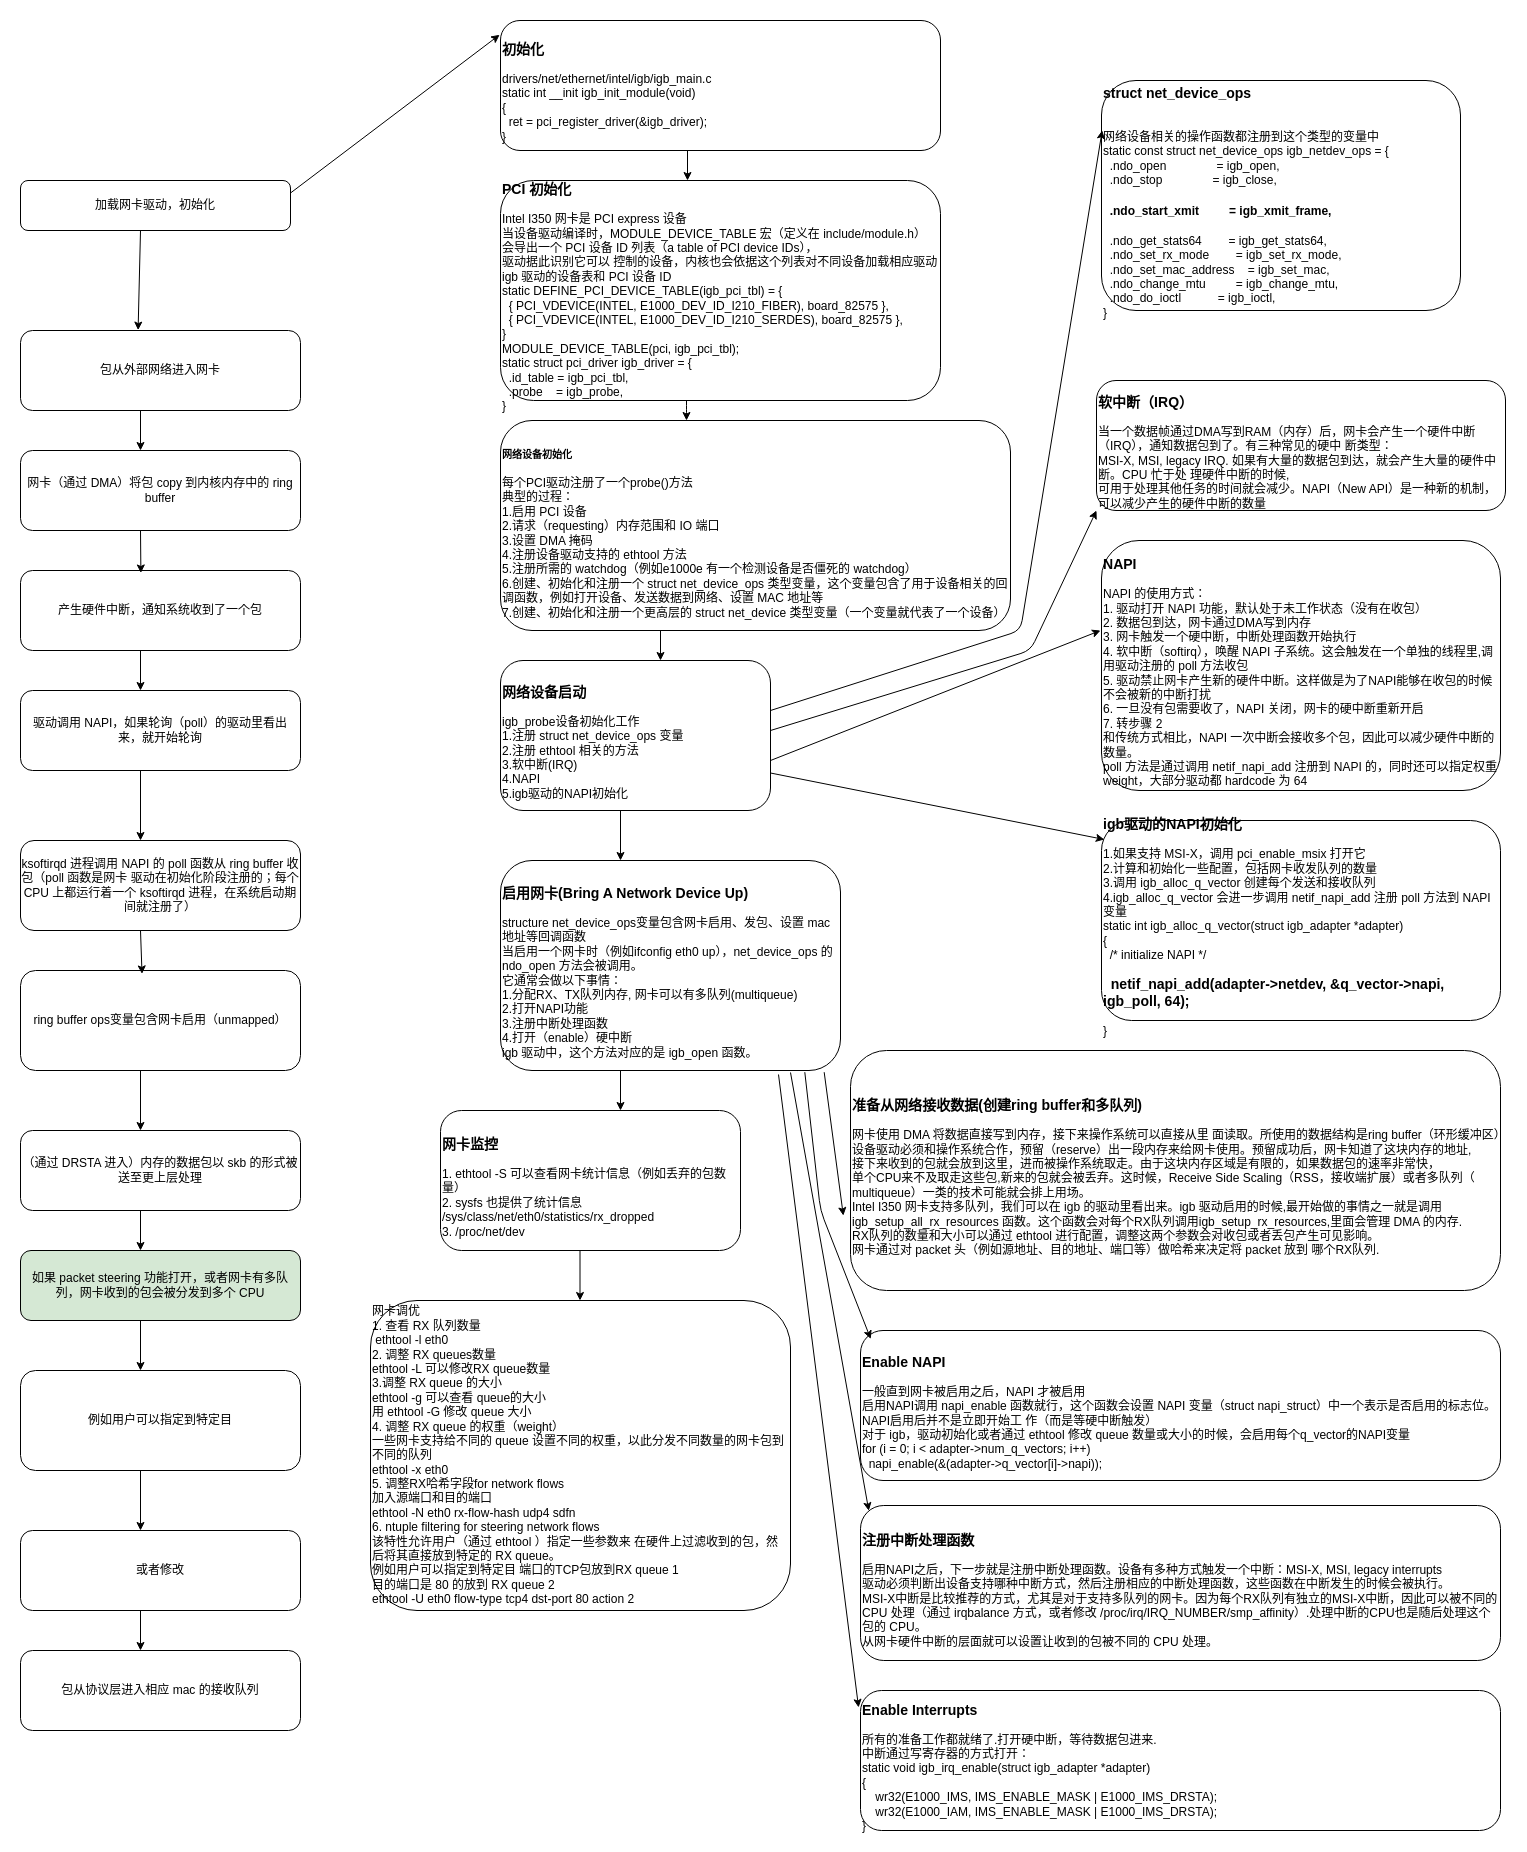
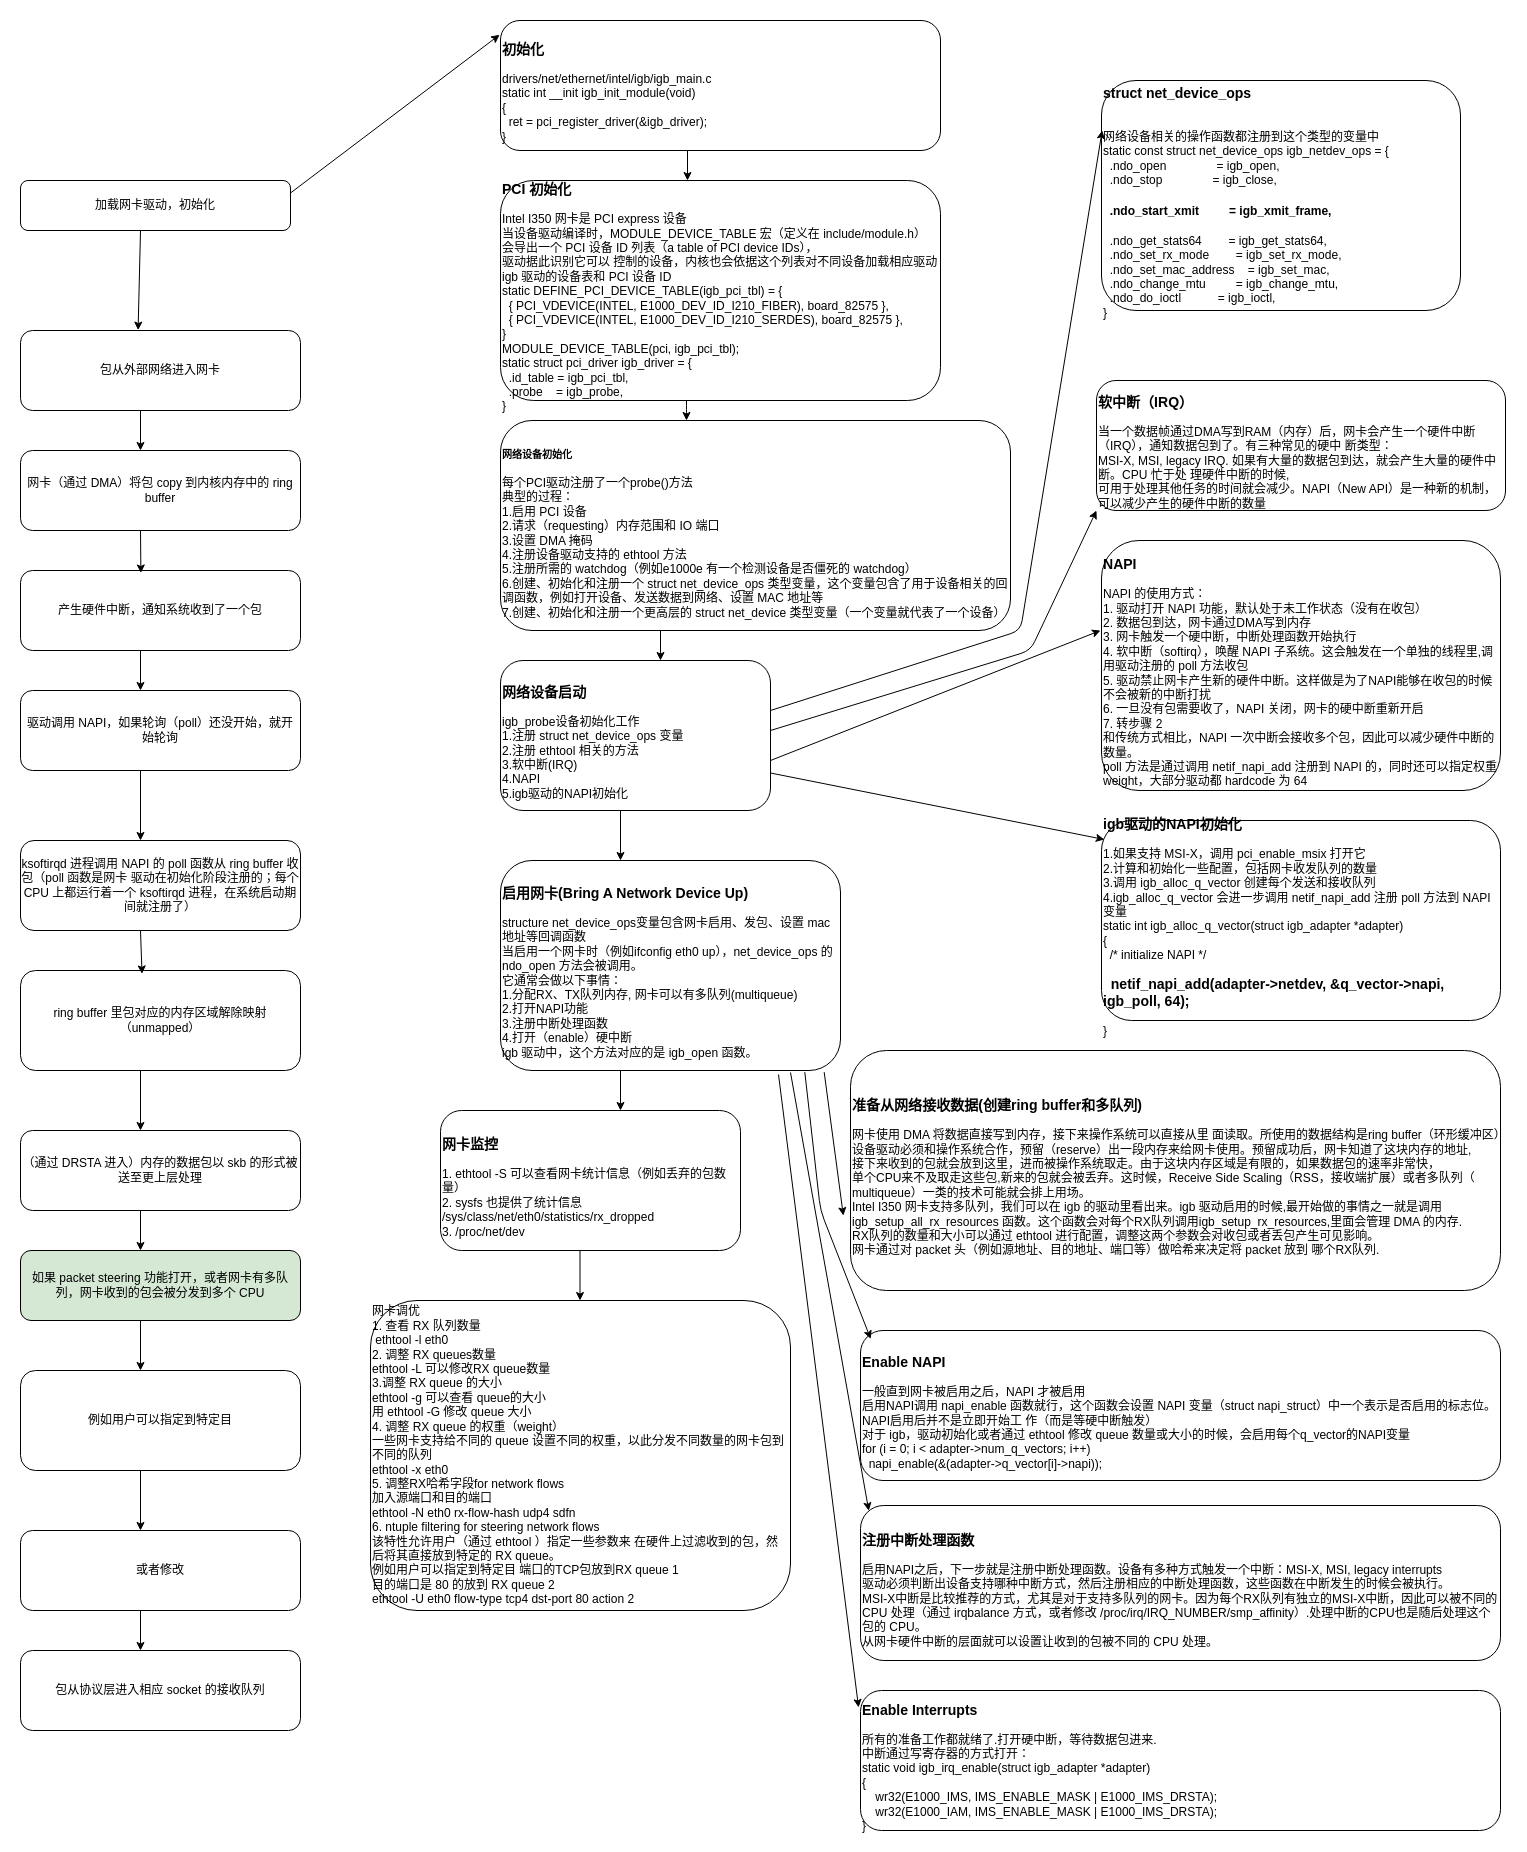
(161, 731) -> (161, 731)
(161, 1021) -> (161, 1021)
(161, 1691) -> (161, 1691)
